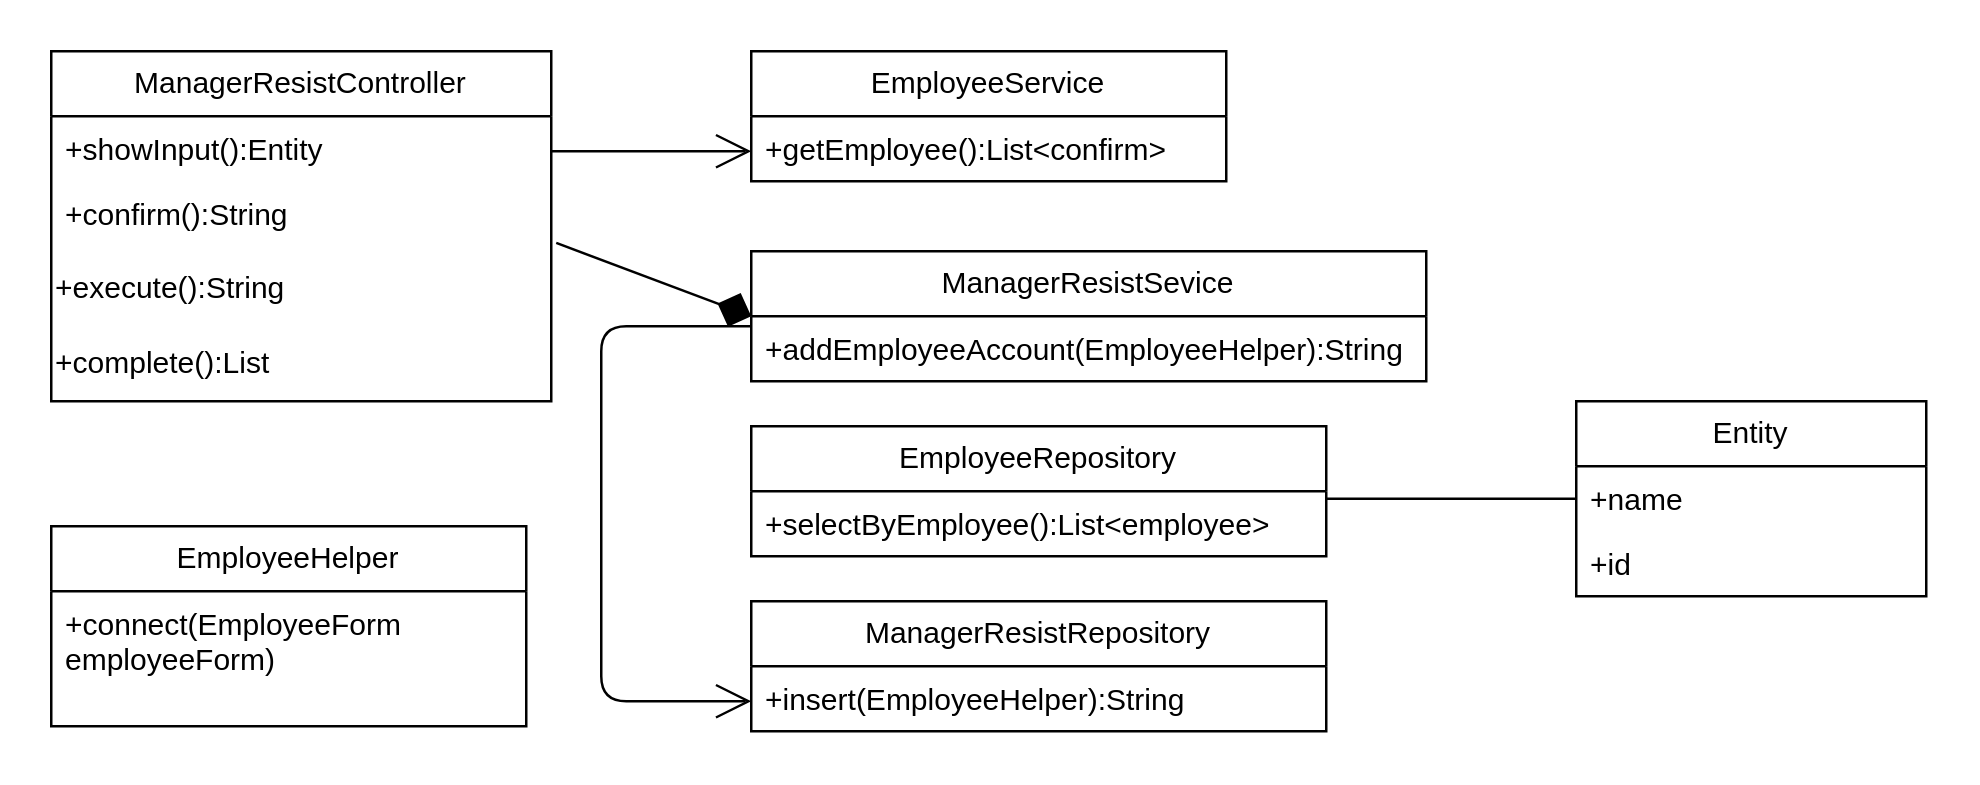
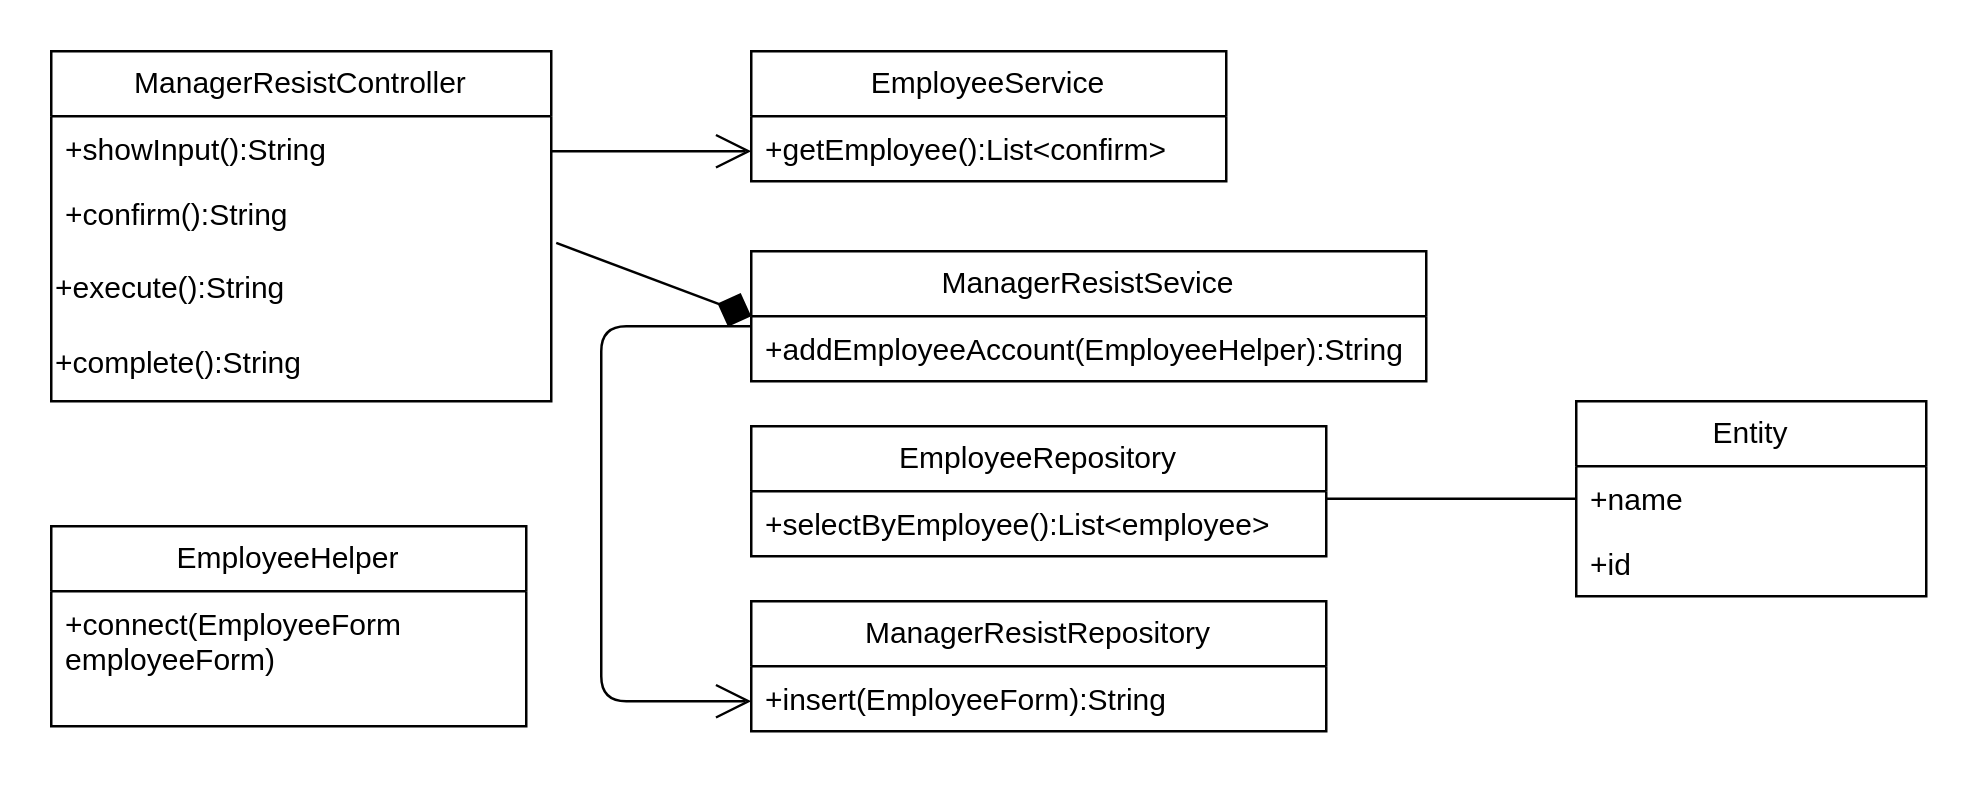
(218, 152) -> (218, 152)
(179, 364) -> (196, 364)
(999, 702) -> (986, 702)
